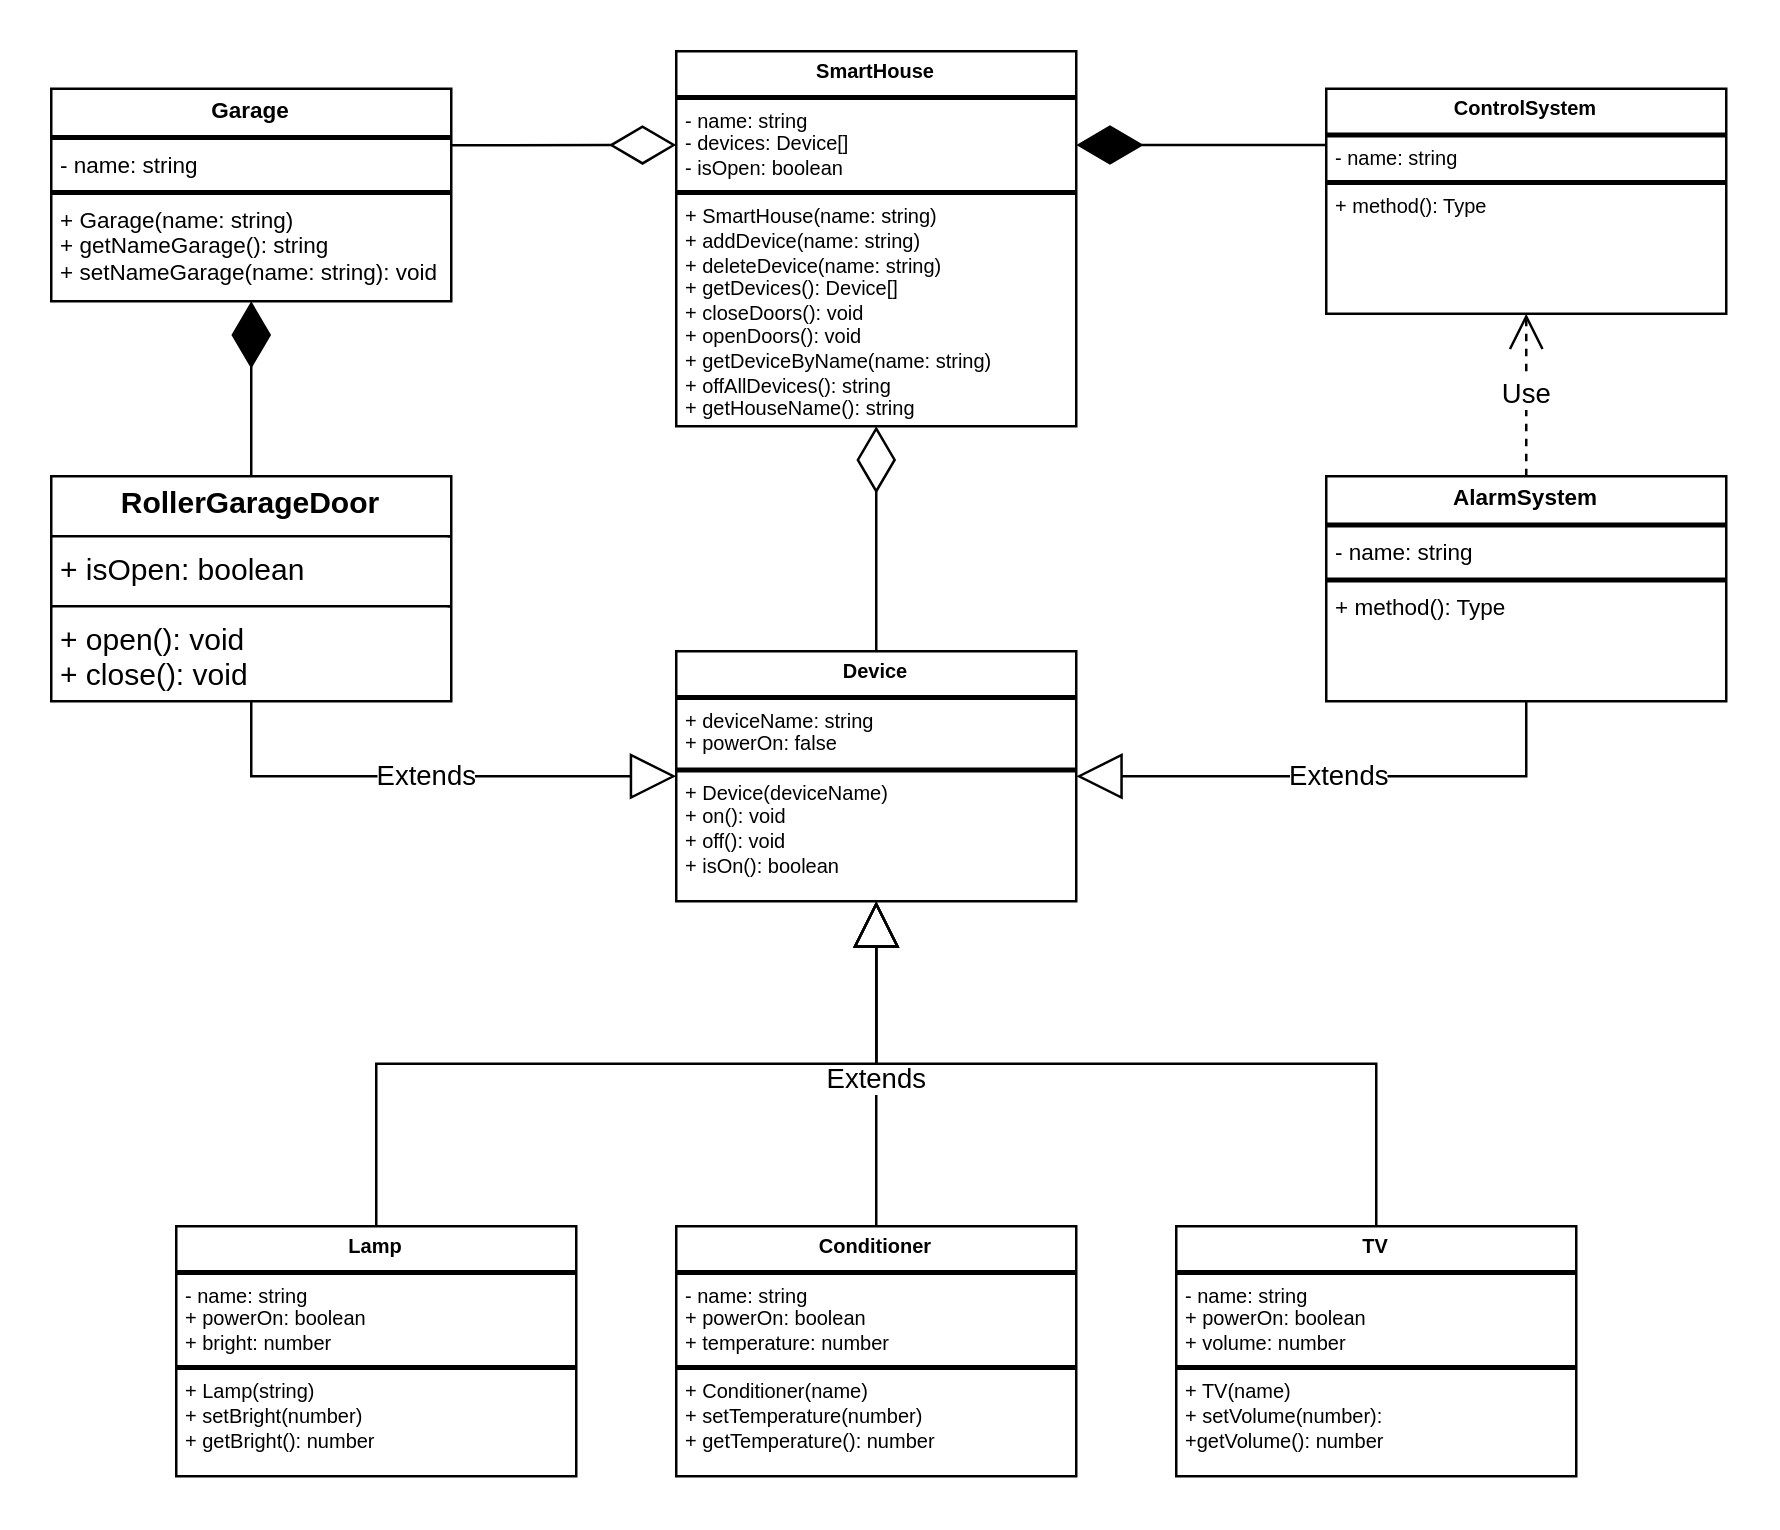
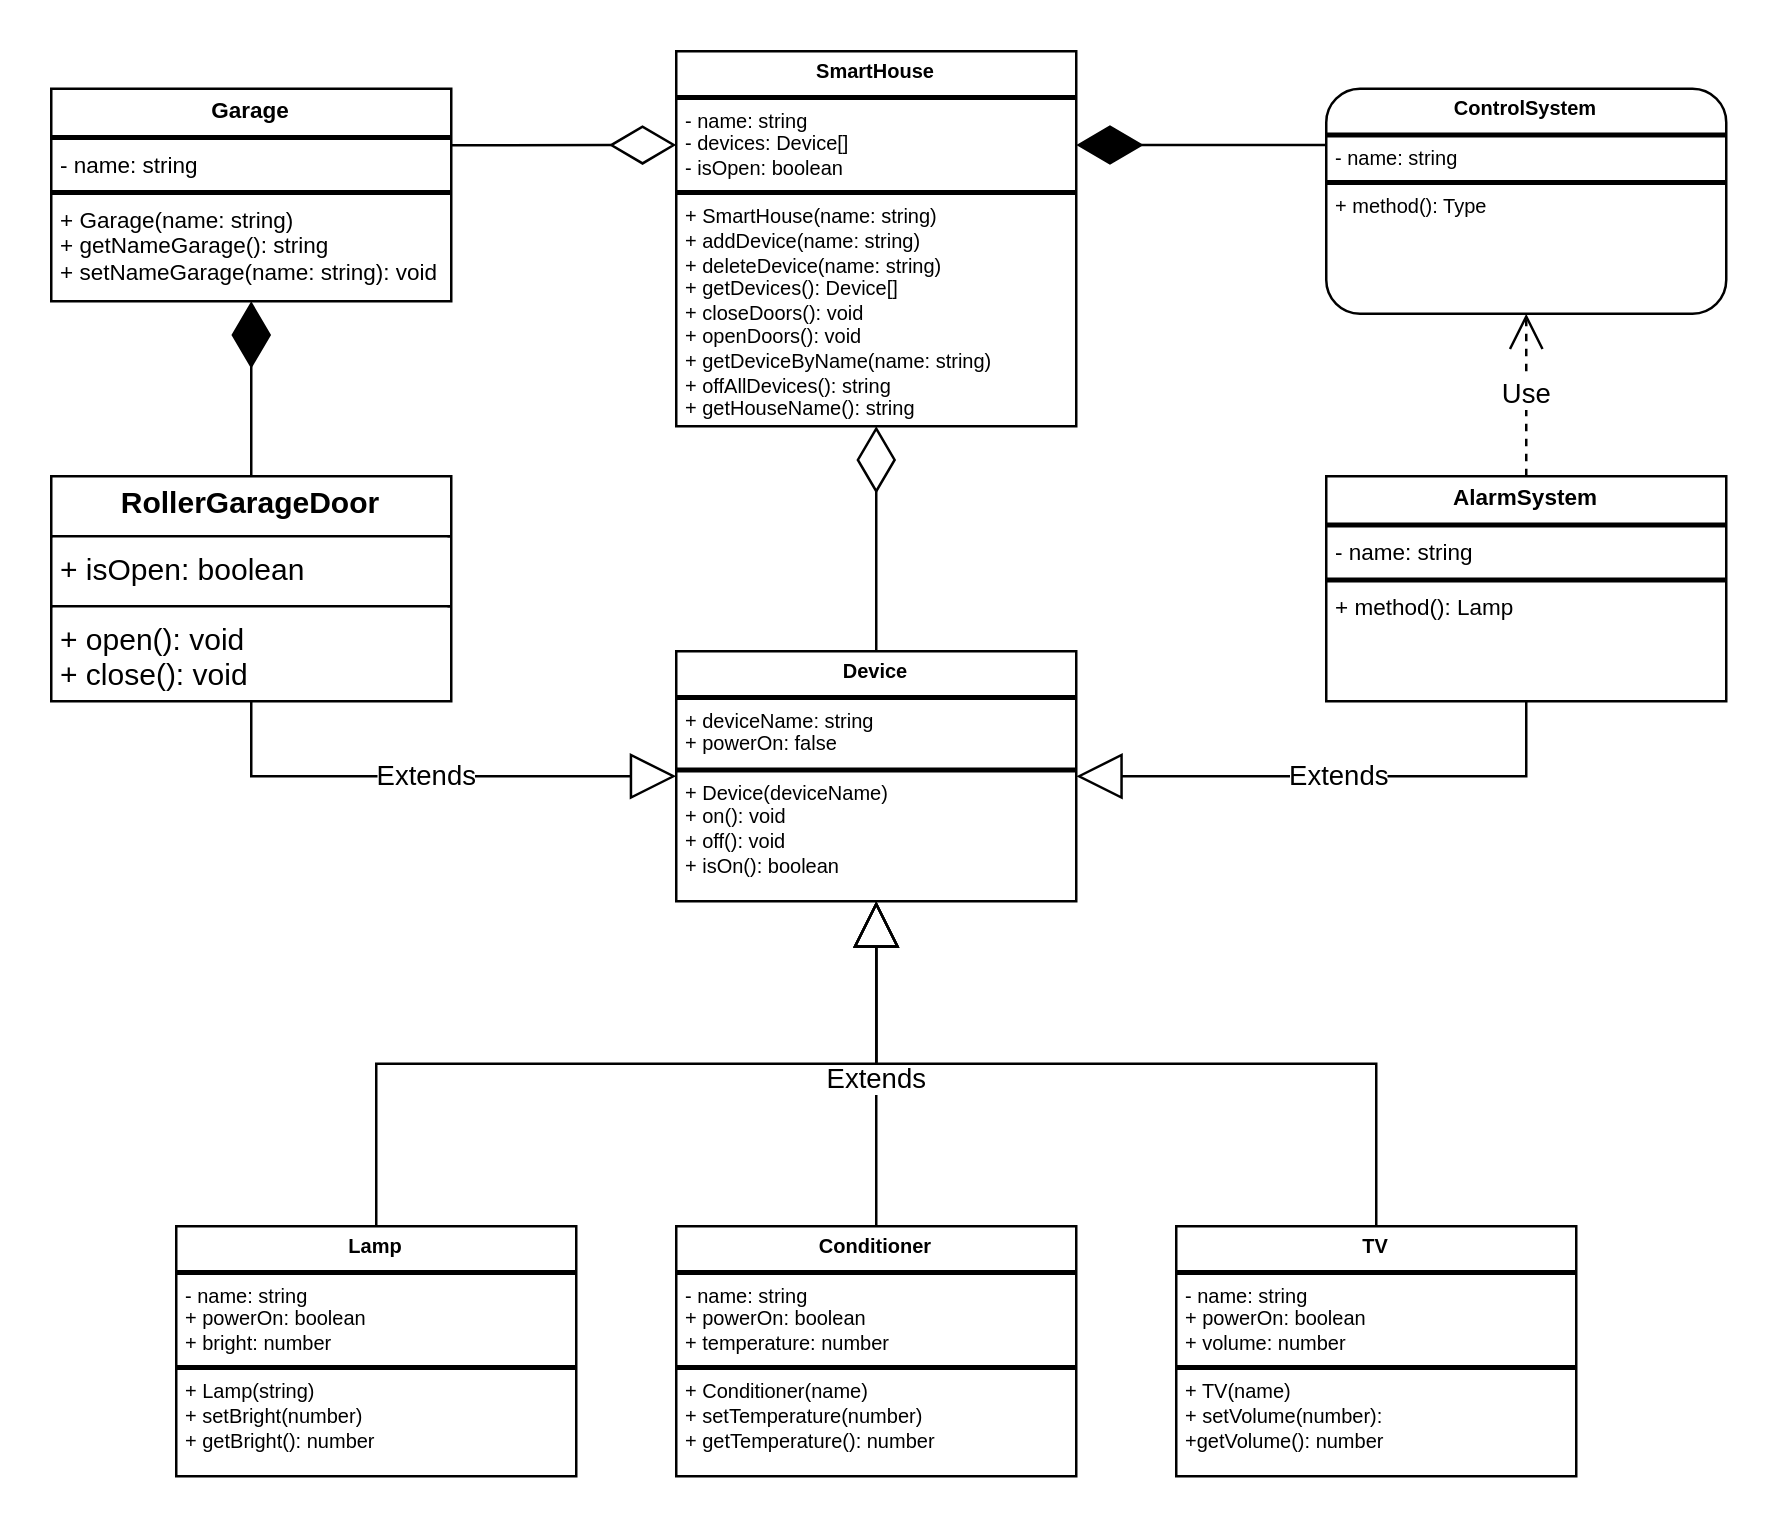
(1526, 201) -> (1526, 201)
(1418, 517) -> (1418, 517)
